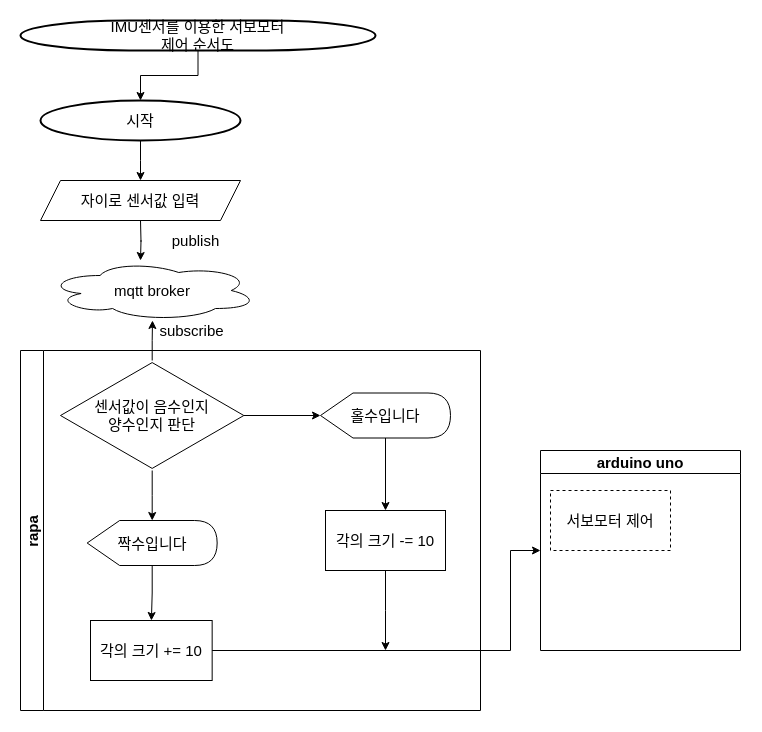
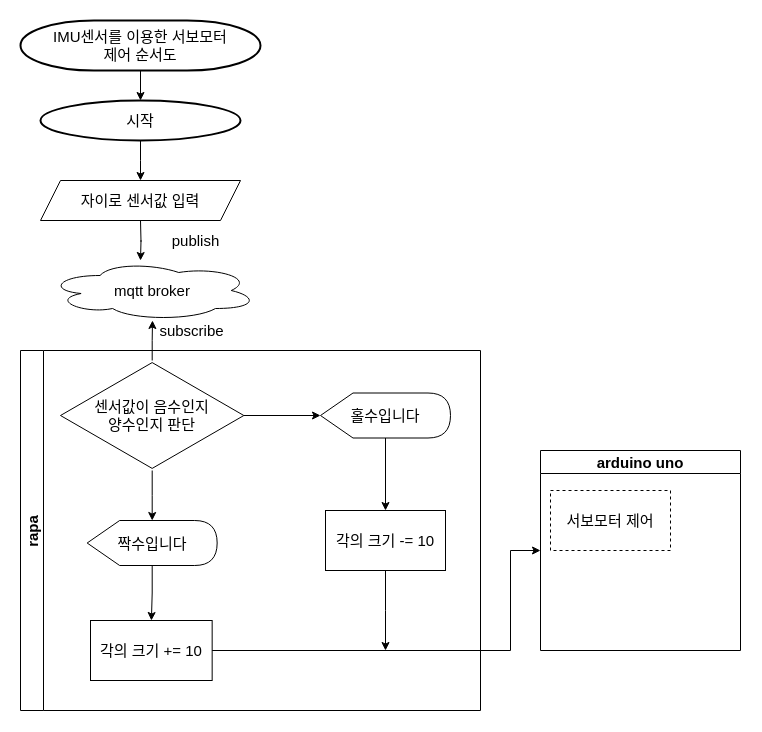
(198, 36) -> (141, 46)
